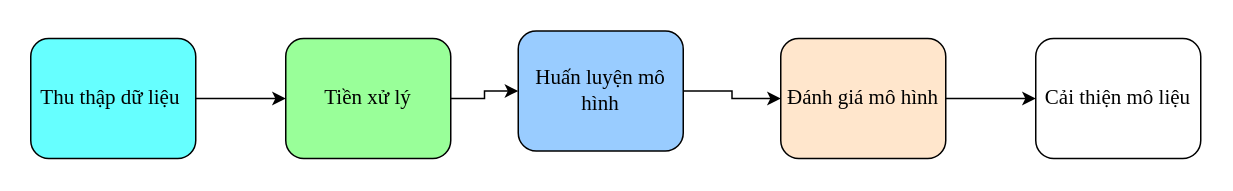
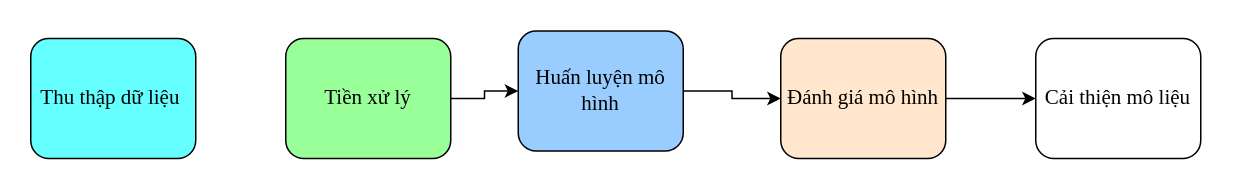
(236, 98) -> none
